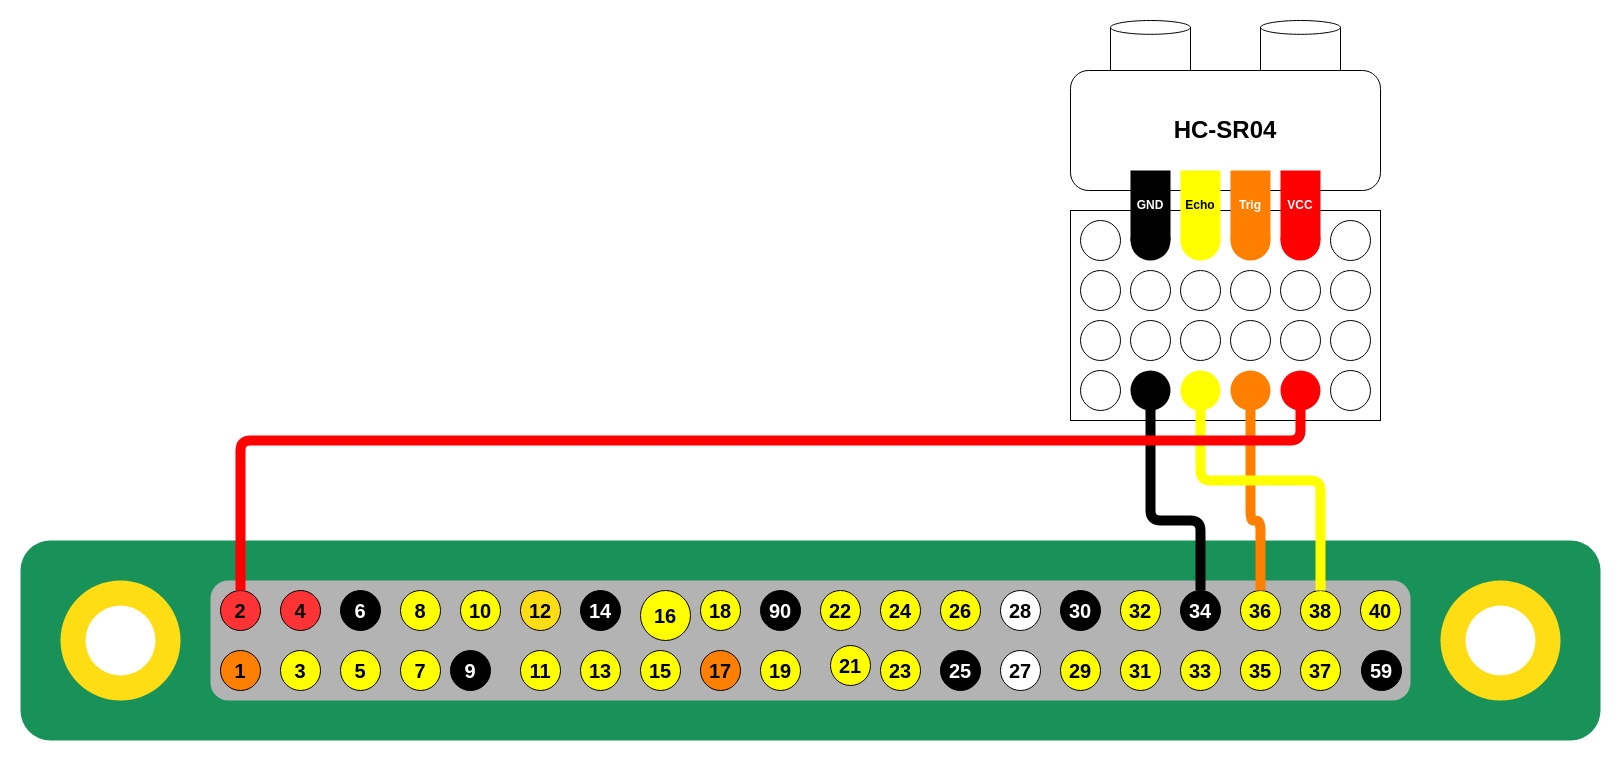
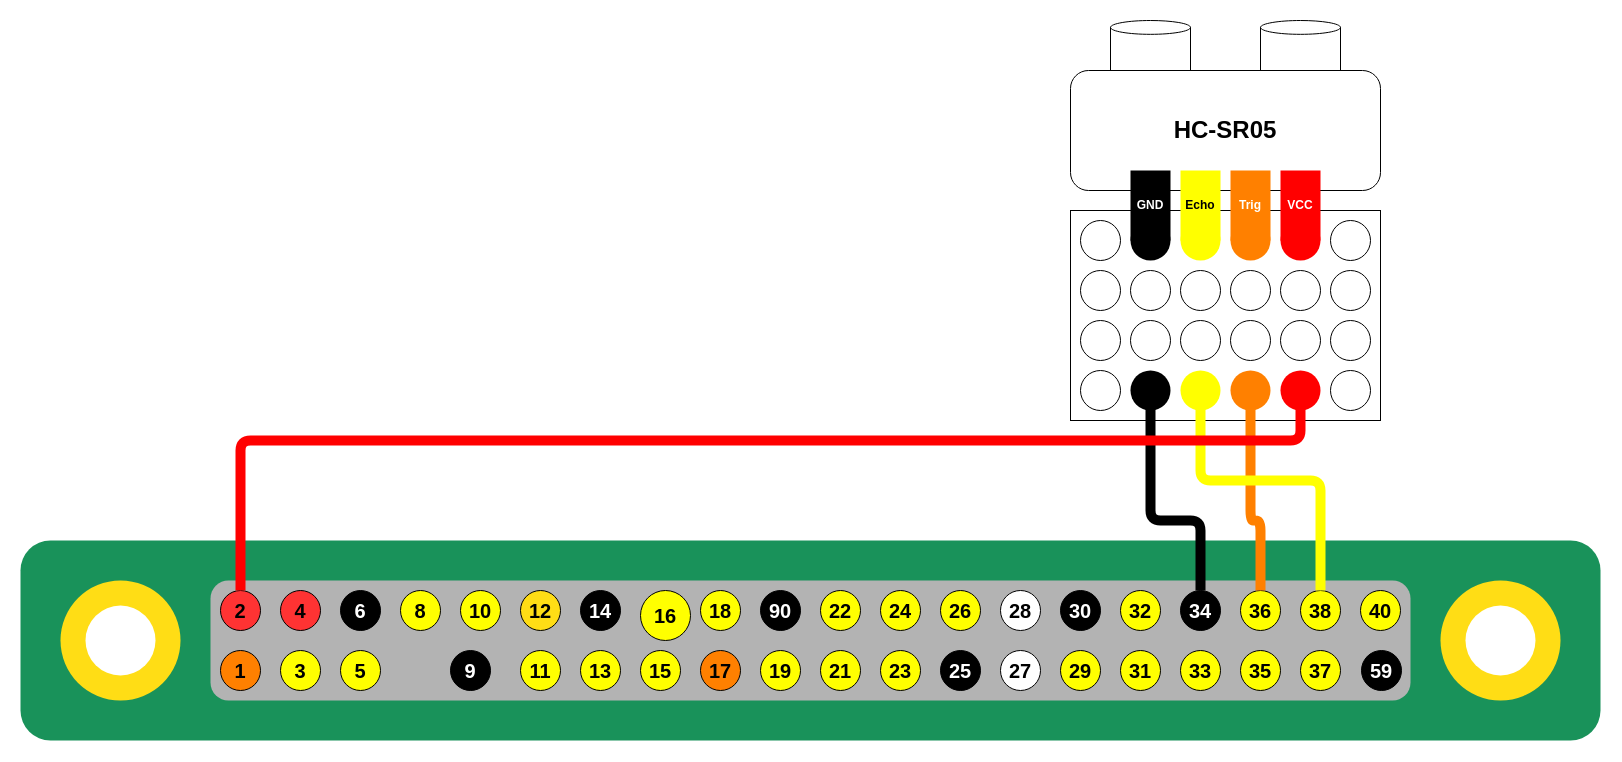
(1226, 131) -> (1226, 131)
(851, 666) -> (841, 671)
(421, 671) -> none
